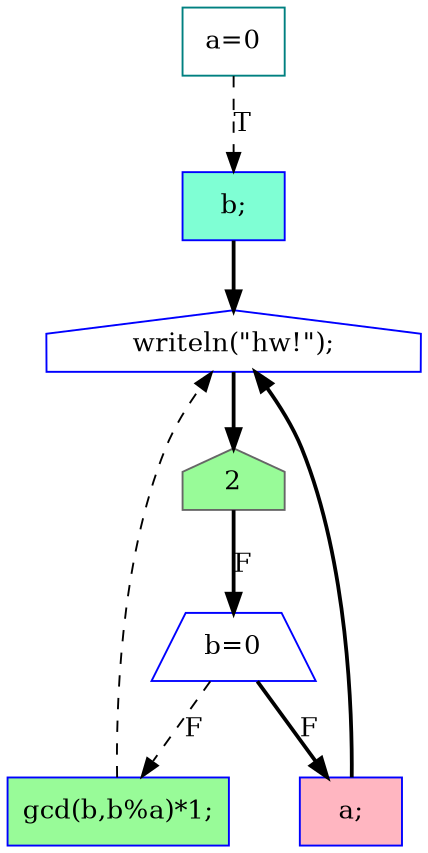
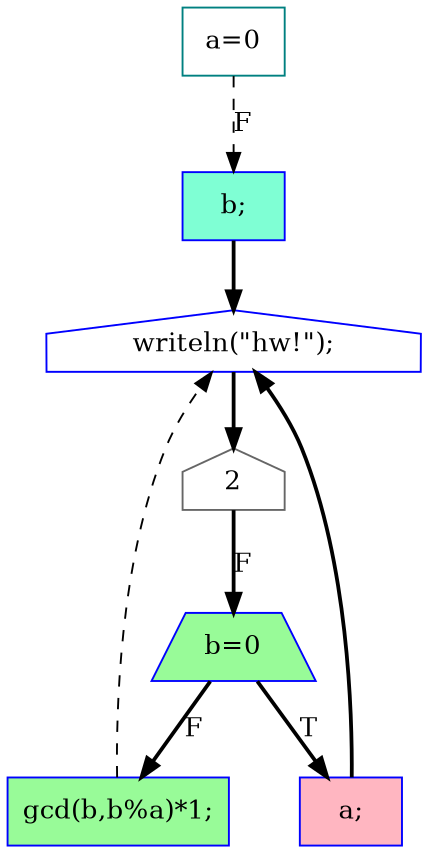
(243, 124) -> (243, 124)
(234, 482) -> (234, 482)
(234, 647) -> (234, 647)
(182, 721) -> (182, 721)
(309, 729) -> (309, 729)
